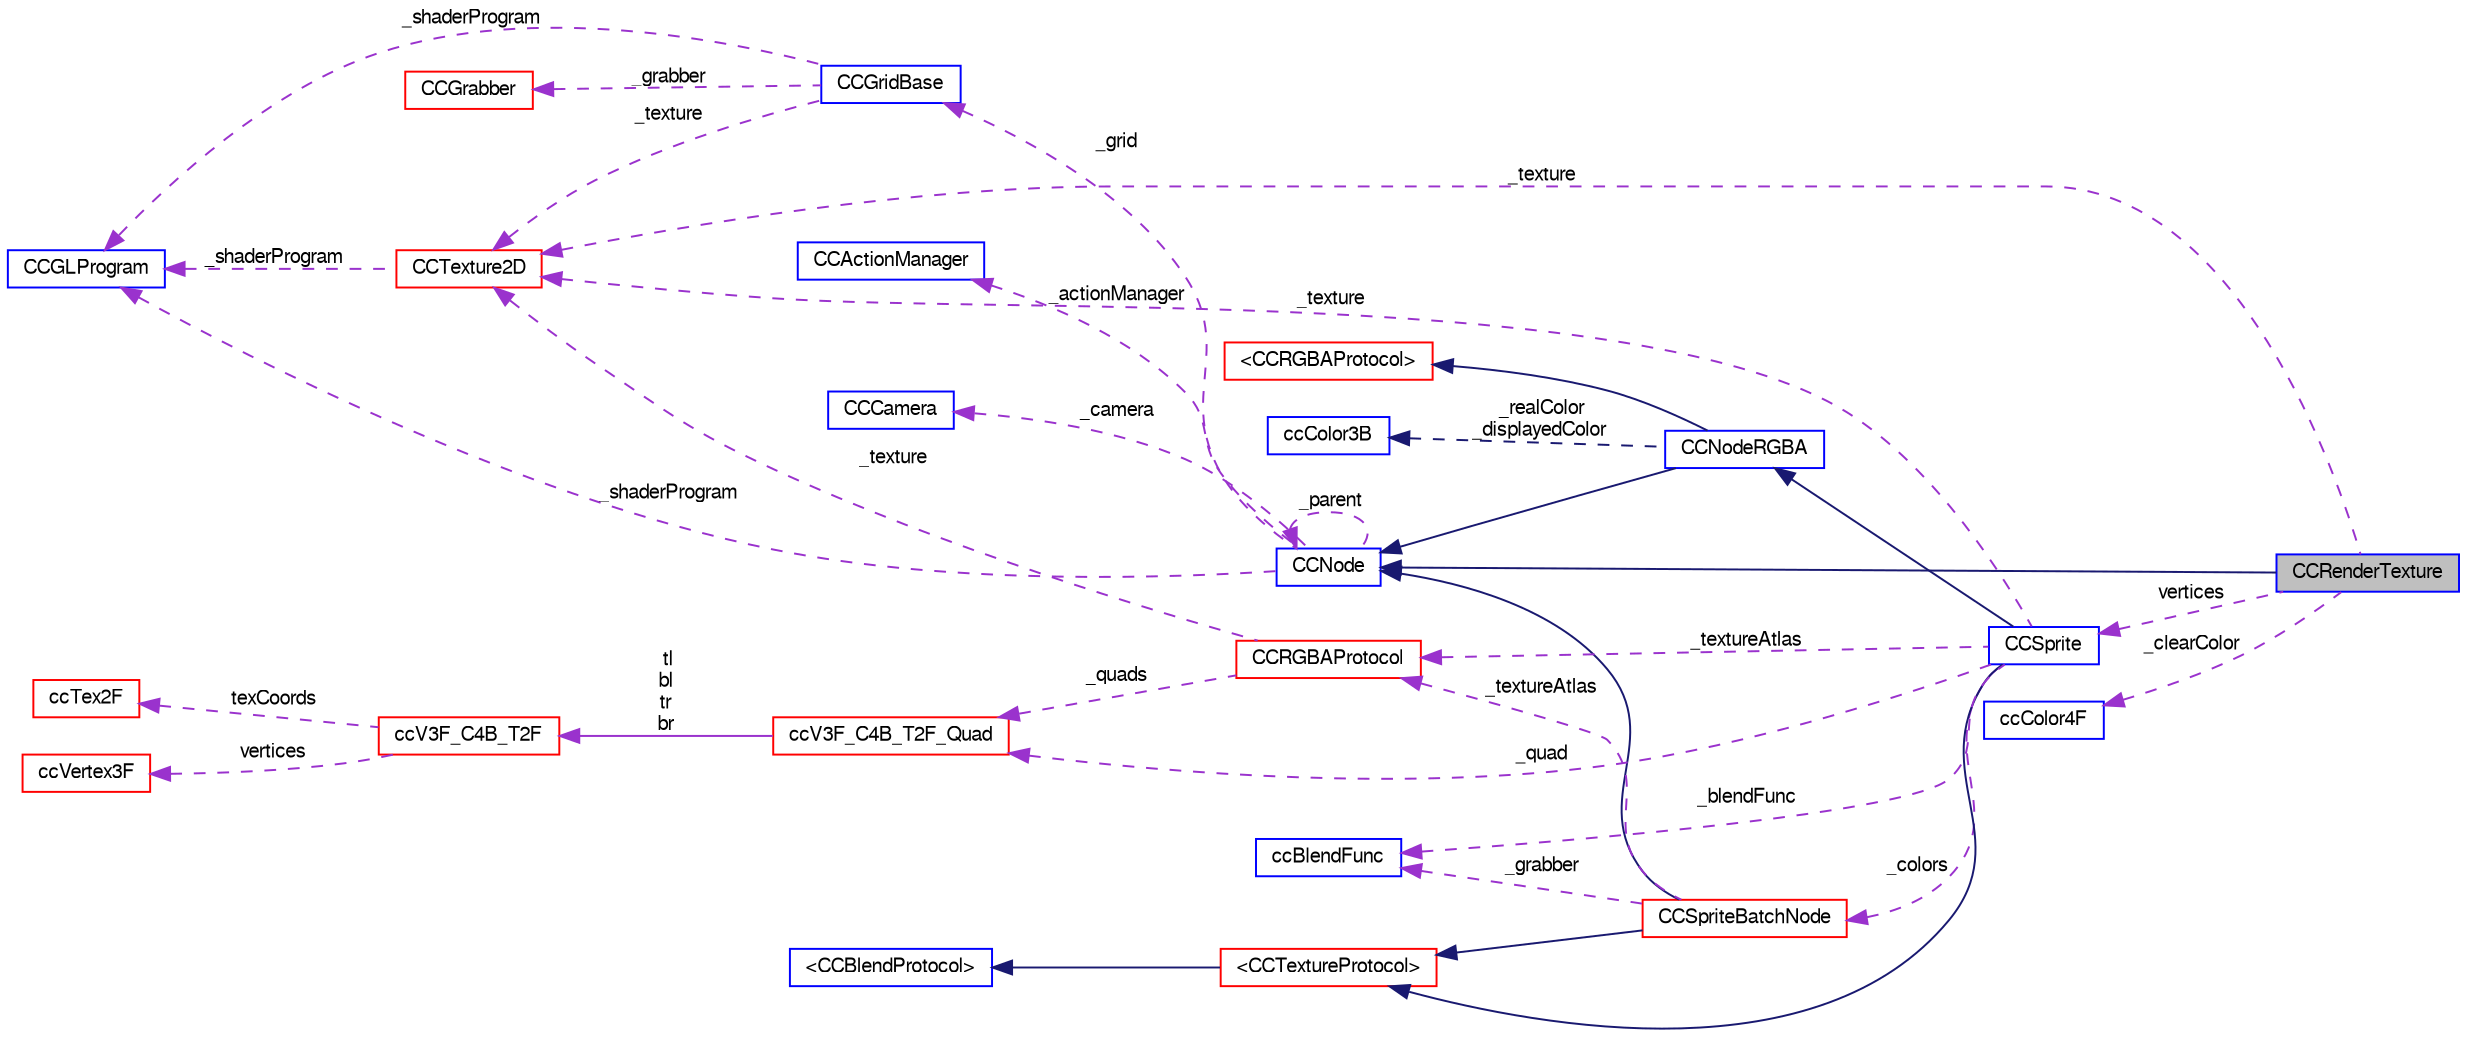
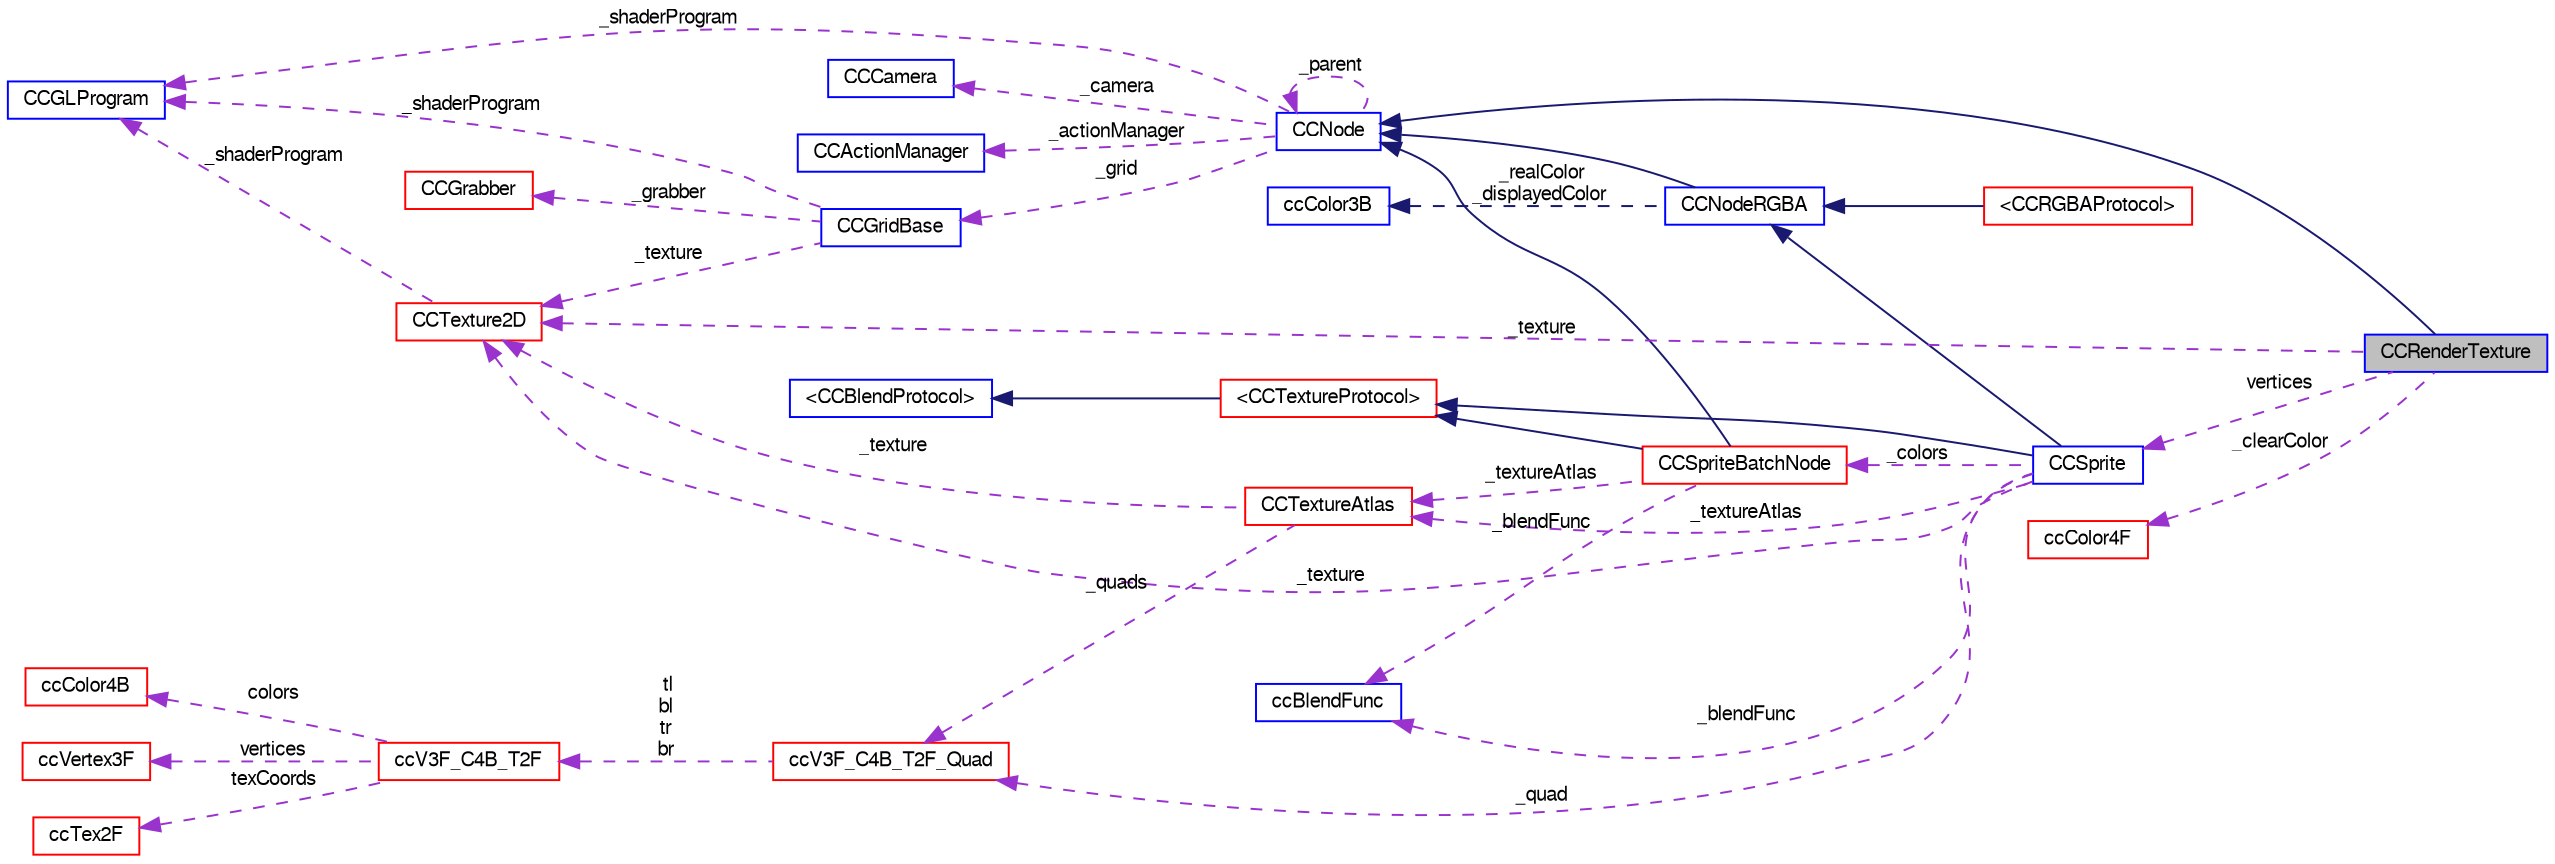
(1584, 385) -> (1914, 206)
(1329, 659) -> (1329, 506)
none -> (86, 687)
(2044, 720) -> (2088, 540)
(676, 736) -> (676, 761)
(1540, 866) -> (1540, 523)
